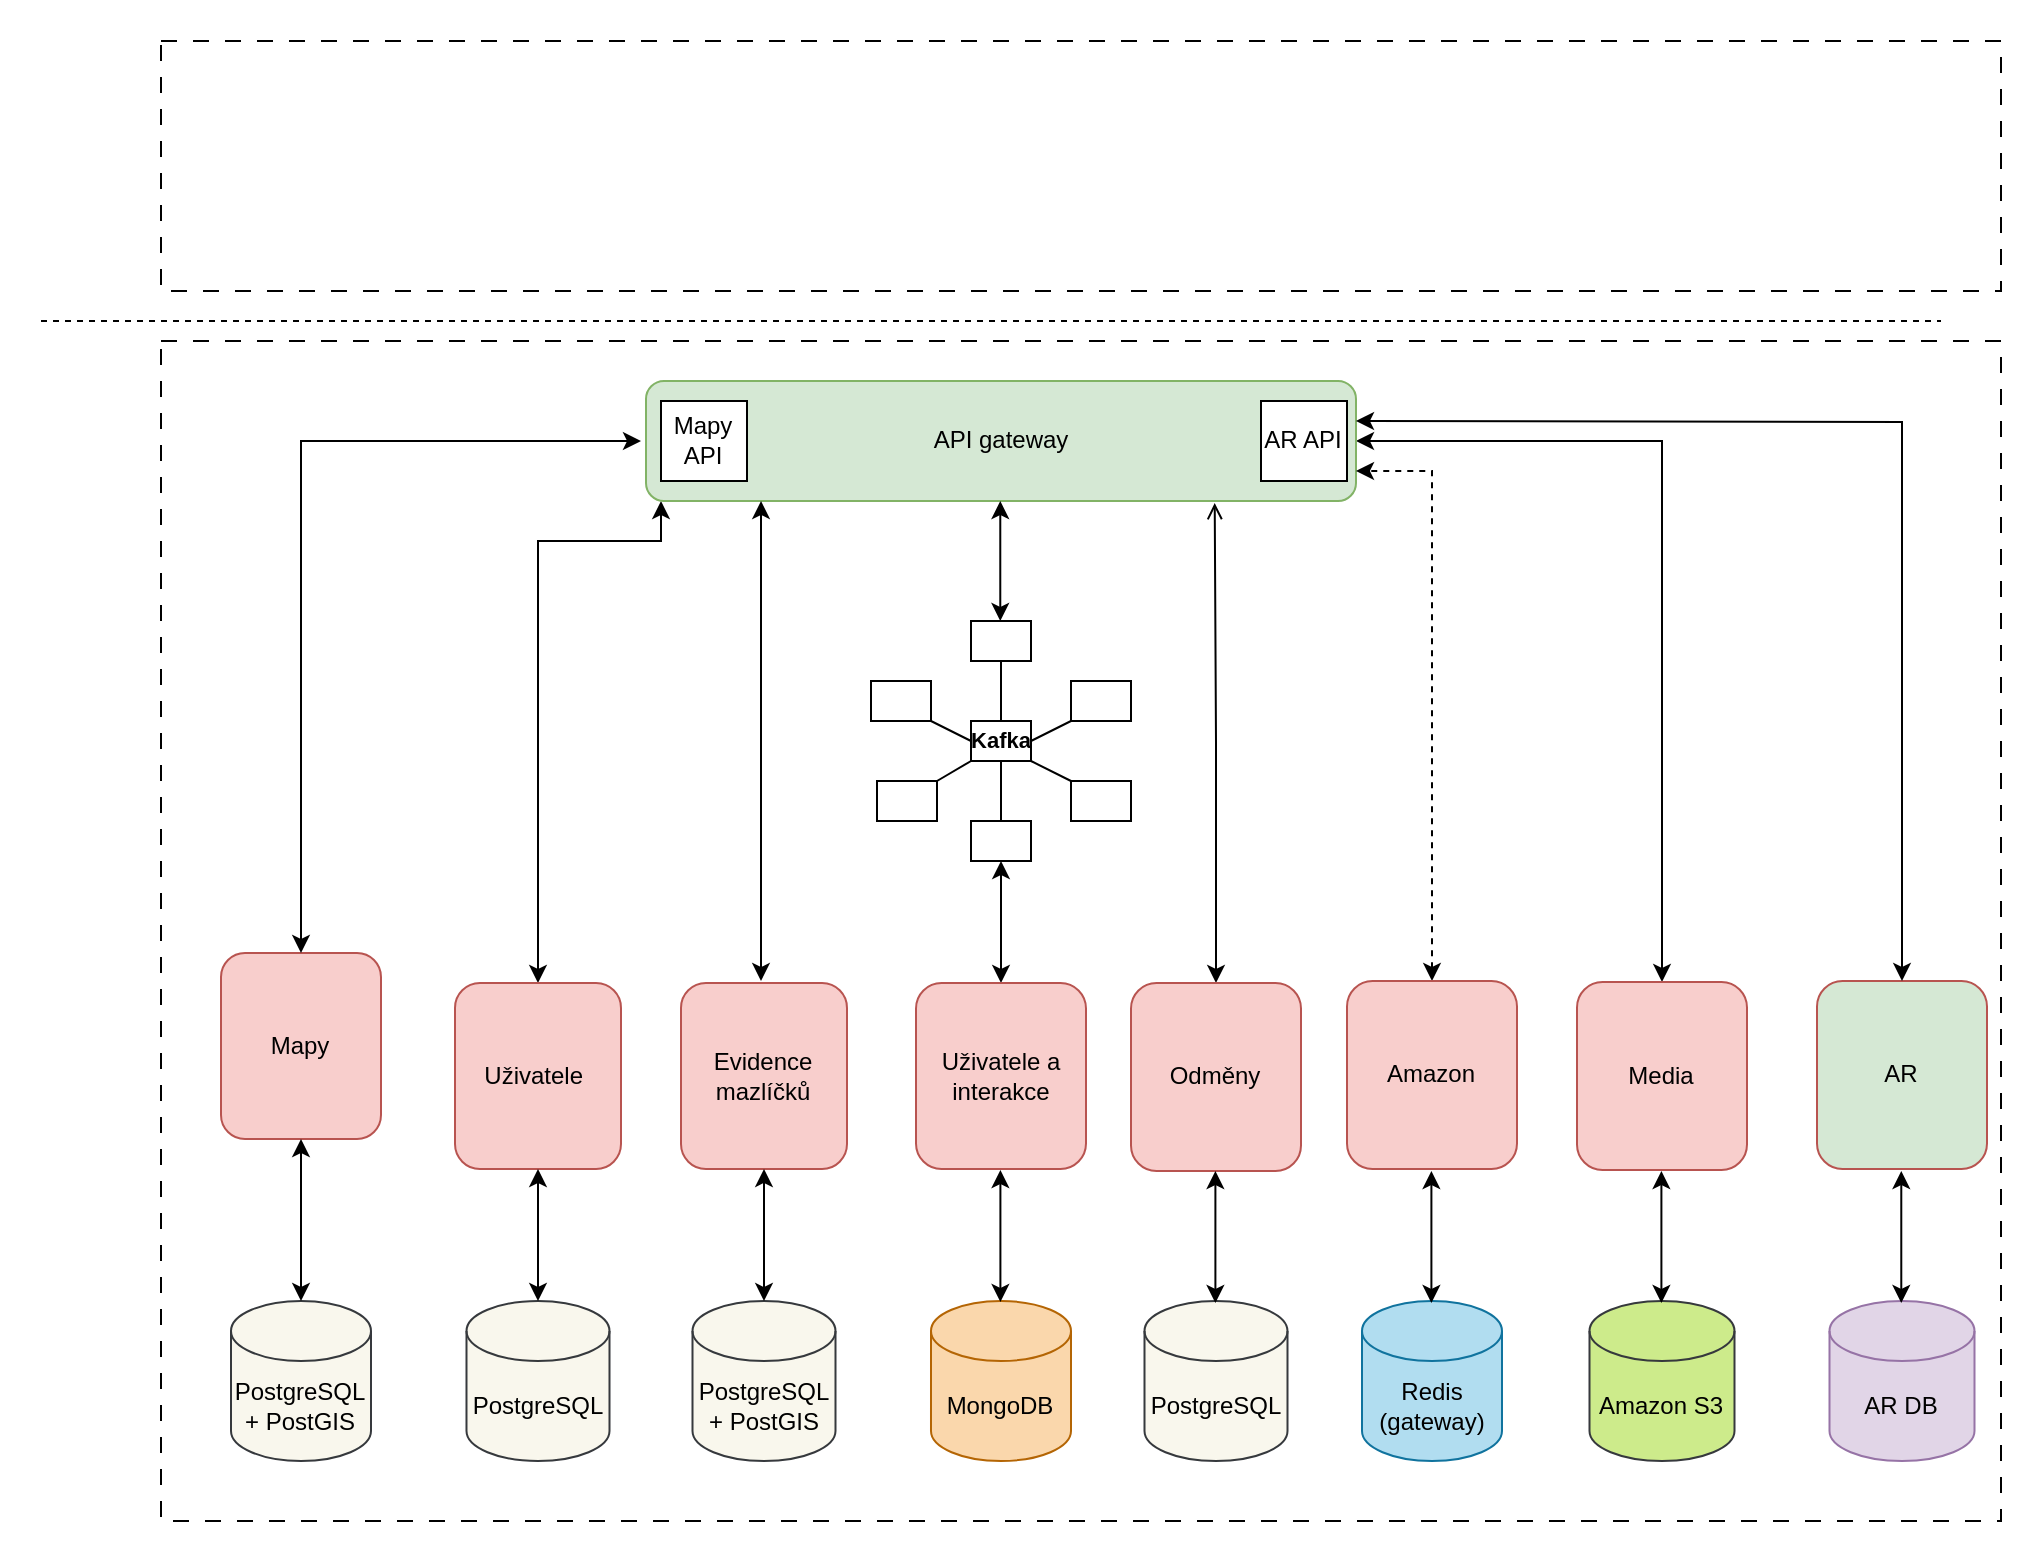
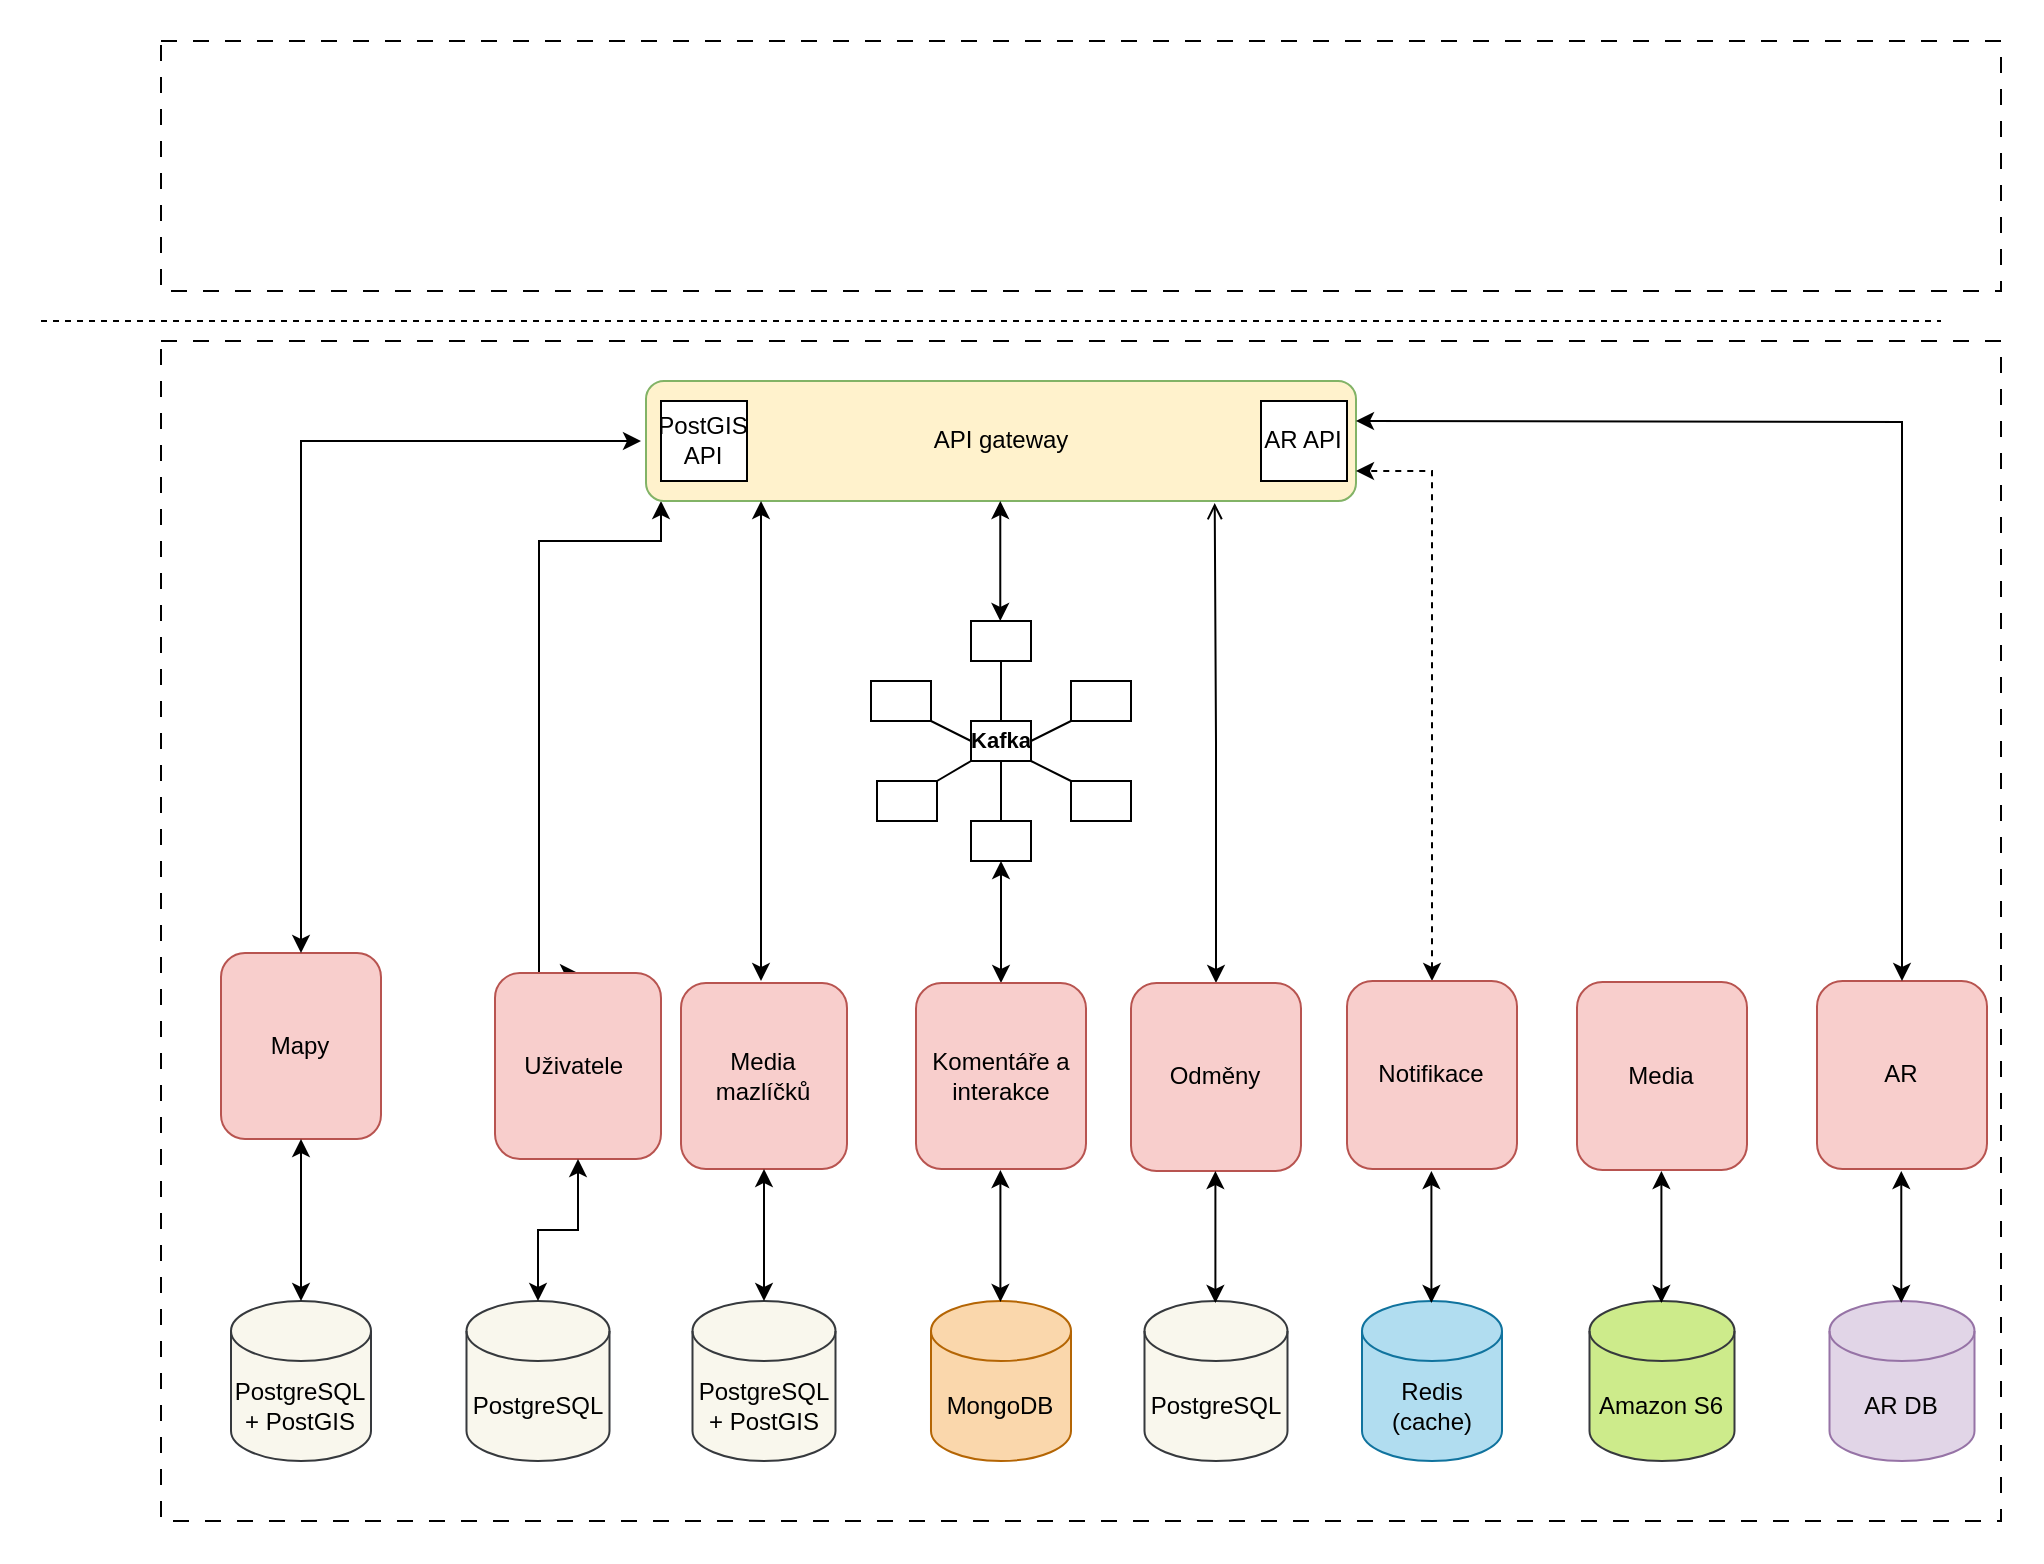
(704, 441) -> (704, 441)
(1001, 441) -> (1001, 441)
(1662, 558) -> none
(1432, 1075) -> (1432, 1075)
(1902, 1075) -> (1902, 1075)
(538, 1076) -> (578, 1066)
(764, 1077) -> (764, 1077)
(1002, 1077) -> (1002, 1077)
(1433, 1407) -> (1433, 1407)
(1662, 1407) -> (1662, 1407)
